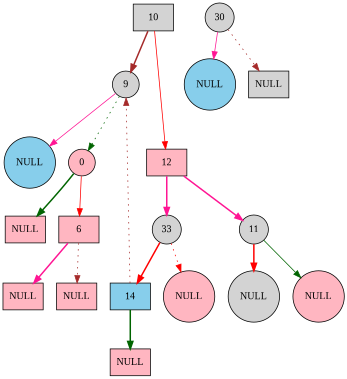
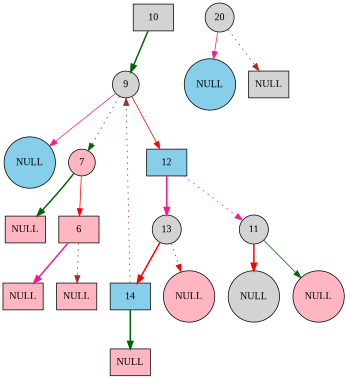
(220, 17) -> (220, 17)
(141, 48) -> (141, 48)
(160, 86) -> (144, 119)
(82, 163) -> (82, 163)
(167, 163) -> (167, 163)
(210, 196) -> (210, 196)
(167, 230) -> (167, 230)
